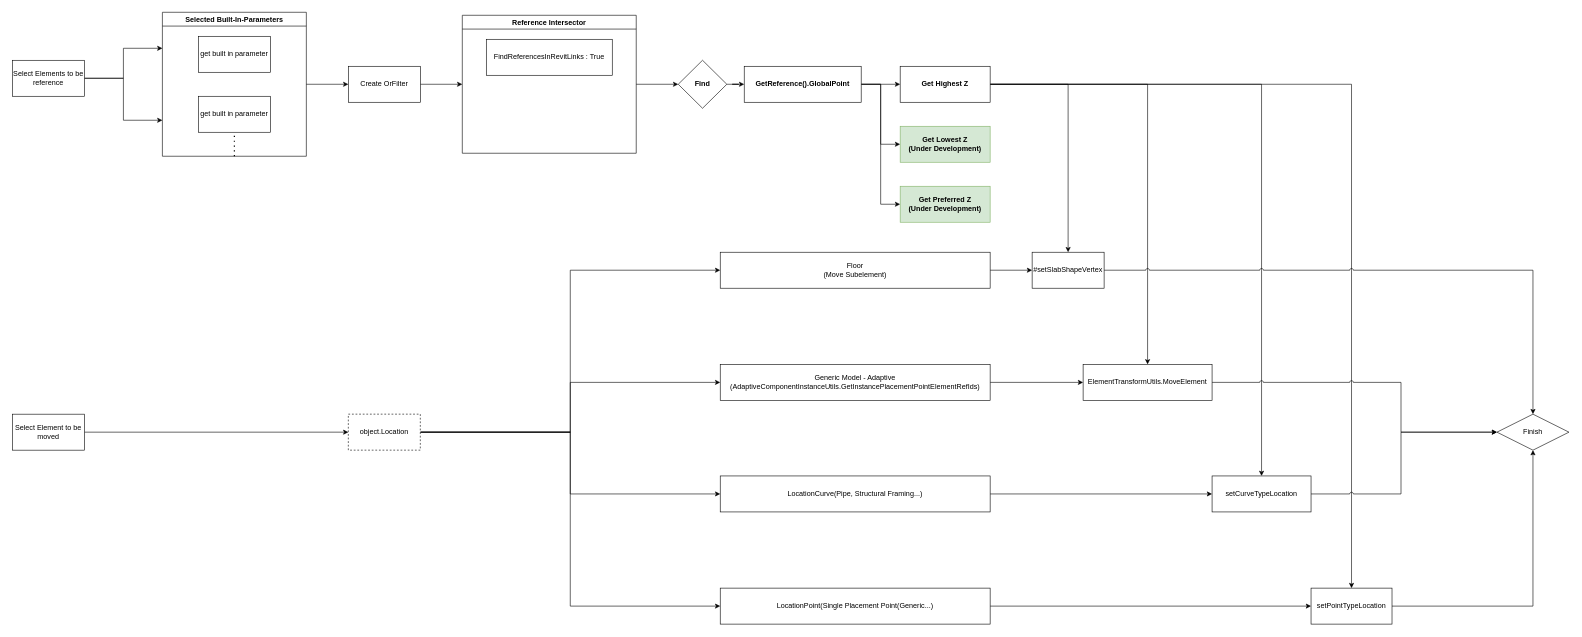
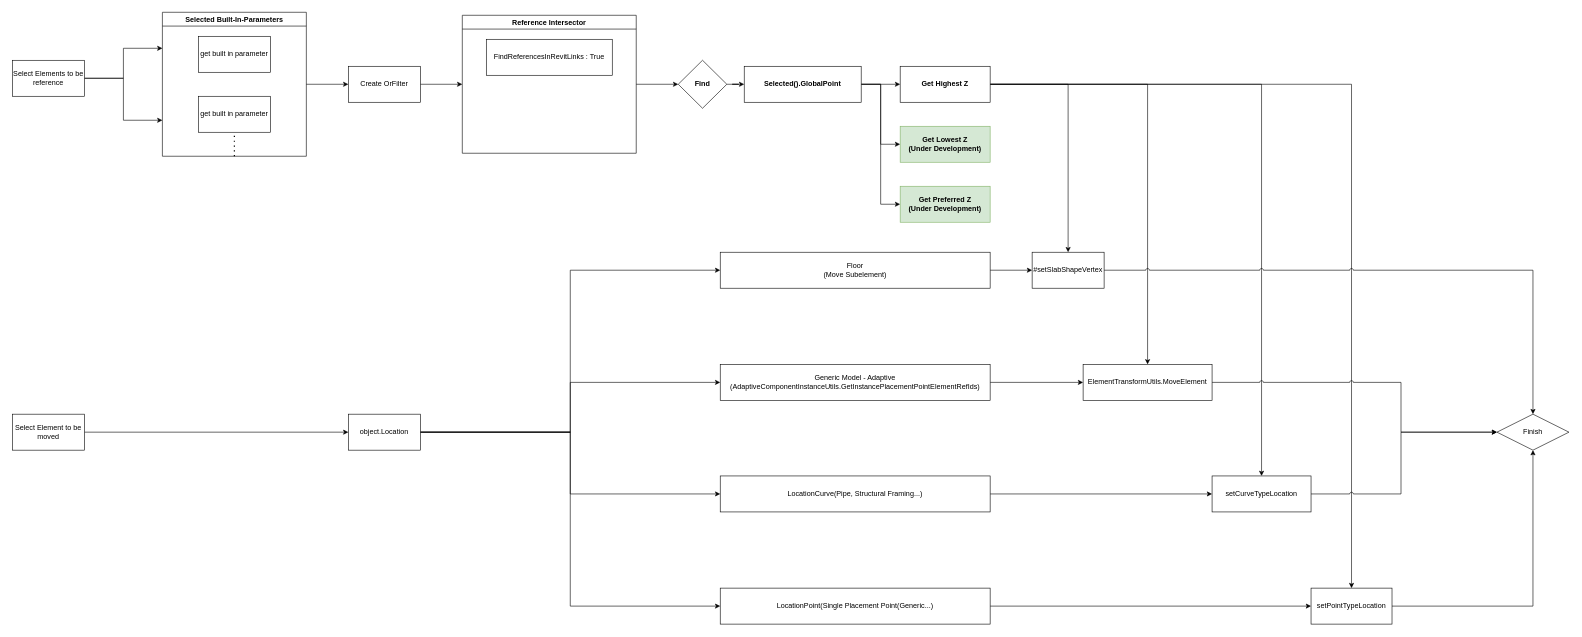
(803, 84) -> (803, 84)
(384, 432) -> (384, 432)
